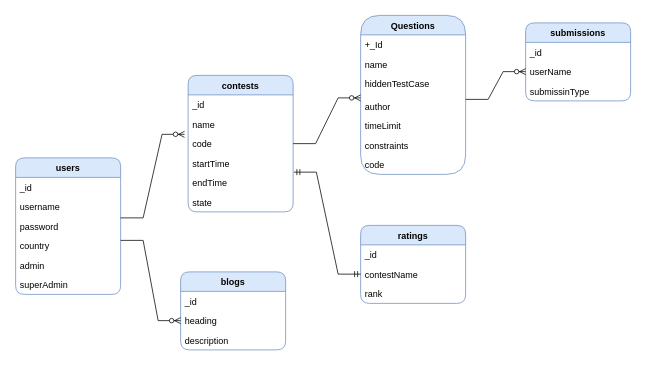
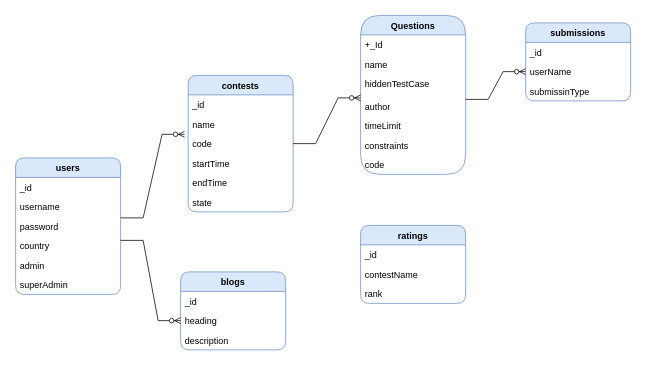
(327, 222) -> none
